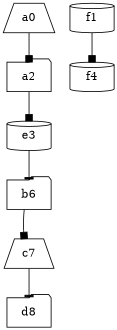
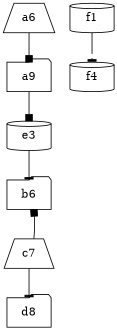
(29, 18) -> (29, 18)
(92, 43) -> (92, 43)
(29, 77) -> (29, 77)
(24, 220) -> (35, 228)
